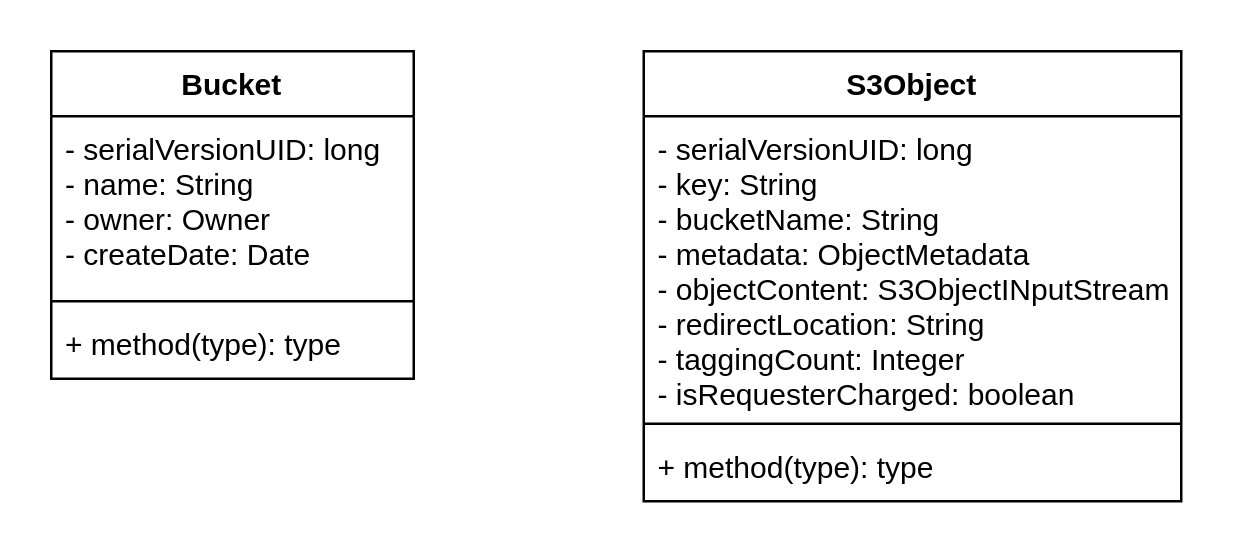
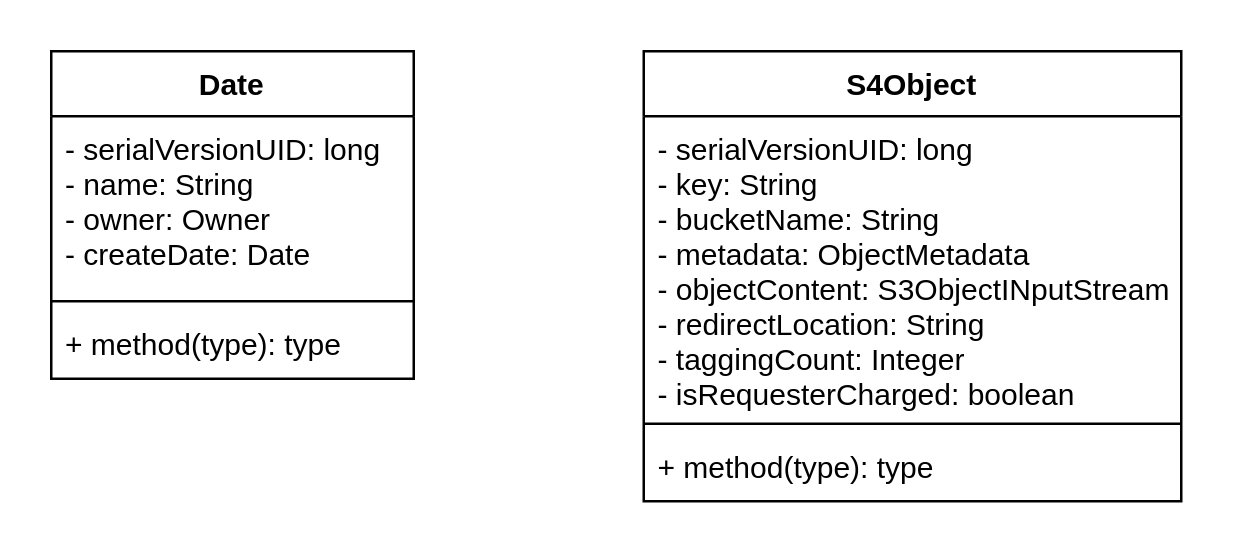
(231, 85) -> (231, 85)
(911, 85) -> (911, 85)
